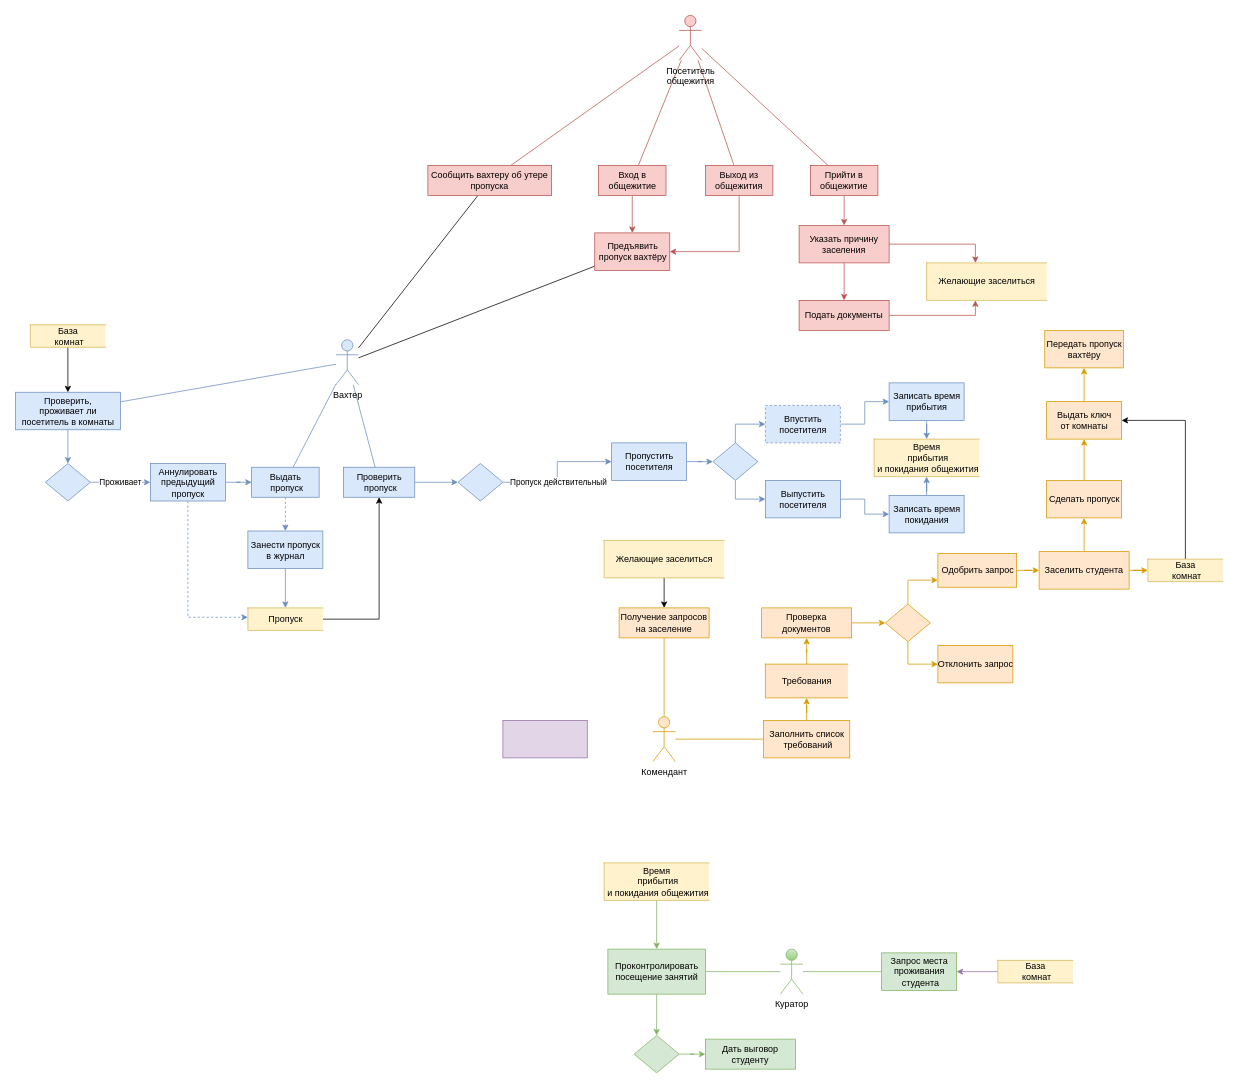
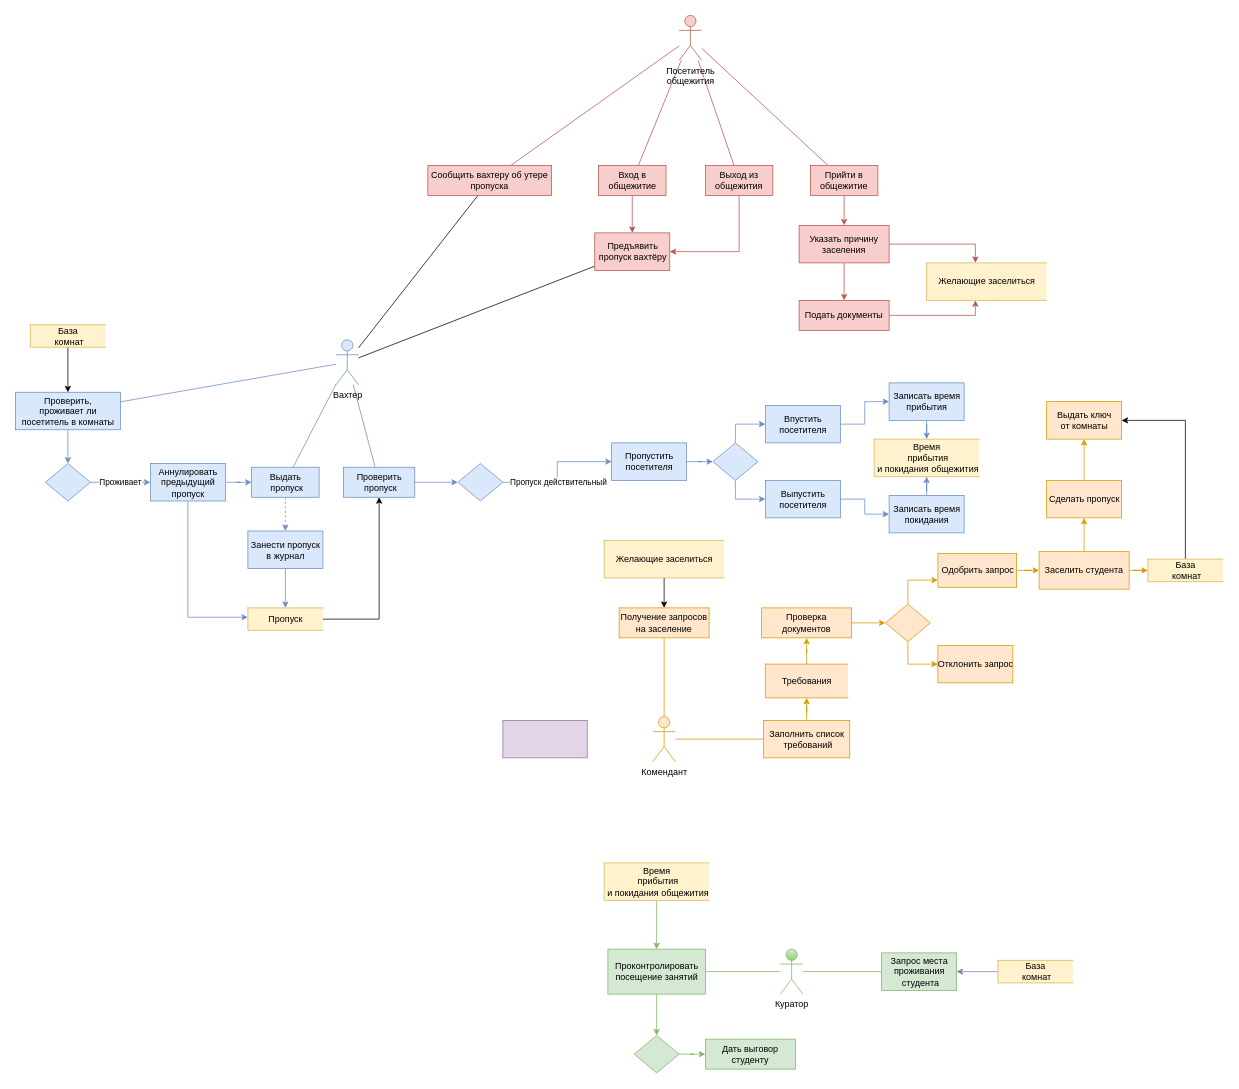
(1084, 349) -> none
(1084, 374) -> none
(803, 424) -> (803, 424)
(188, 586) -> (188, 586)
